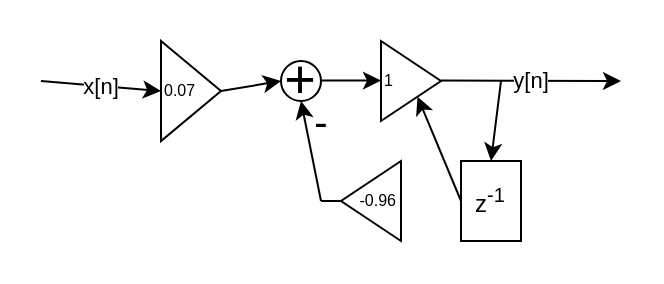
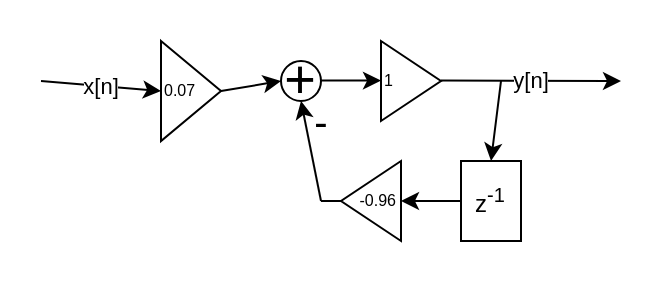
(442, 155) -> (438, 201)
